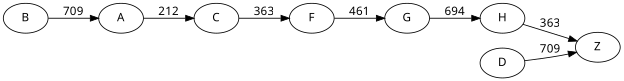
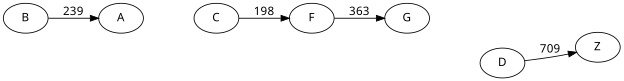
(73, 12) -> (73, 12)
(264, 12) -> (264, 12)
(359, 12) -> (359, 12)
(165, 18) -> none
(502, 18) -> none
